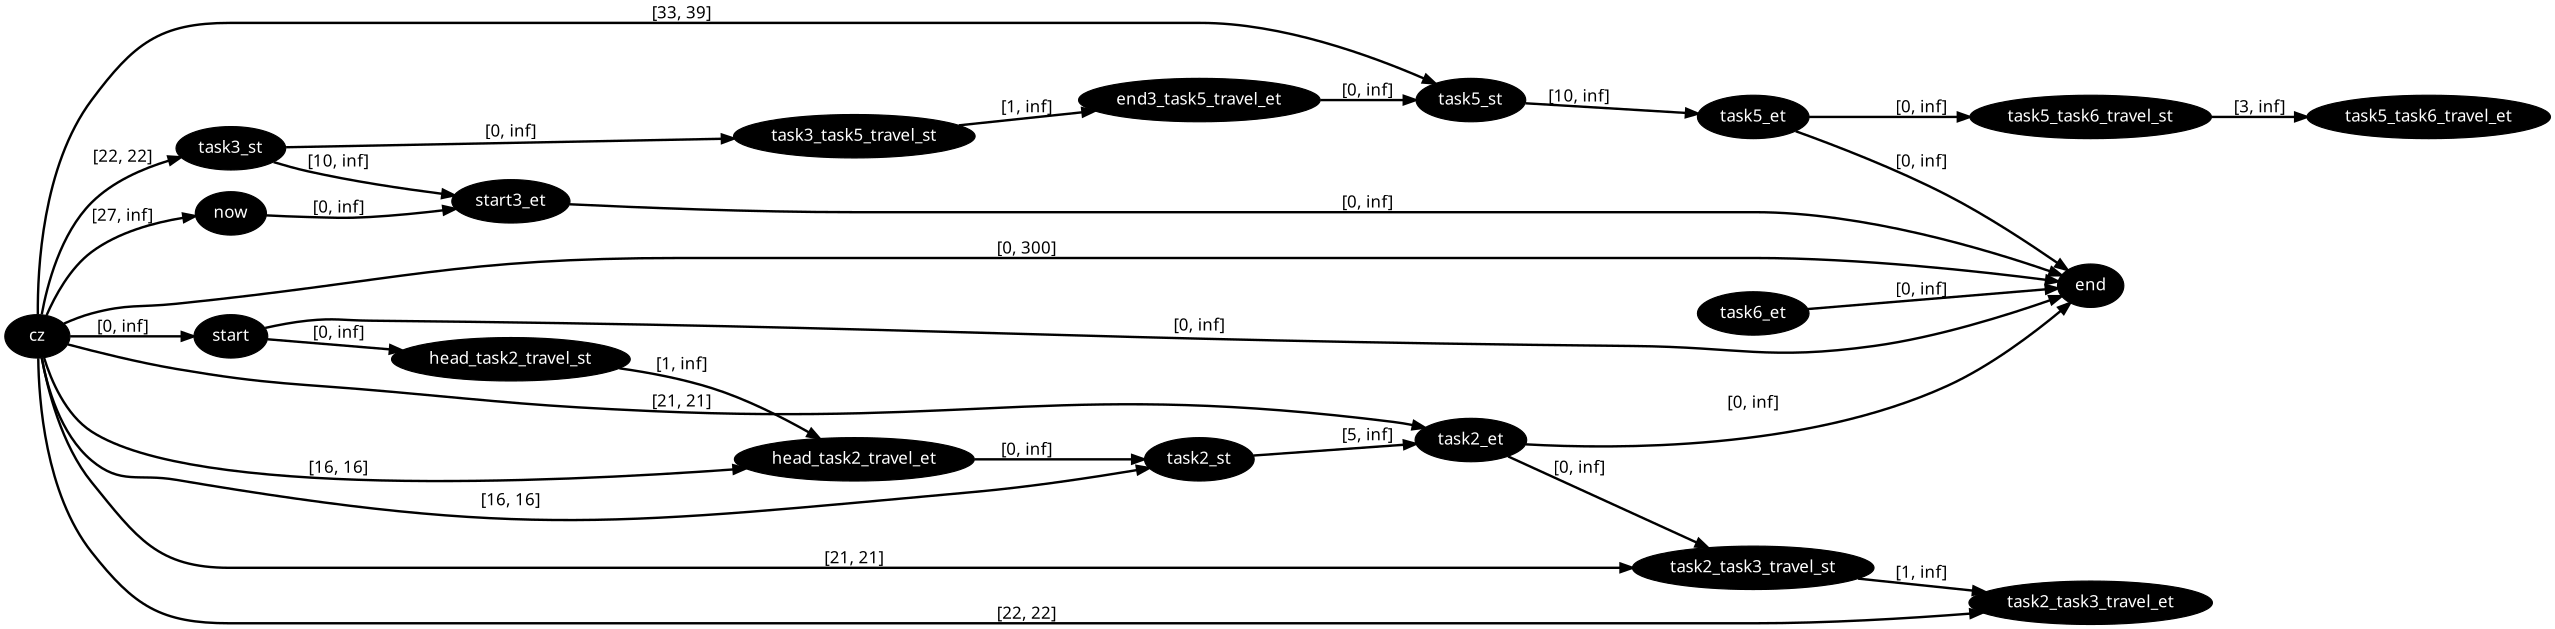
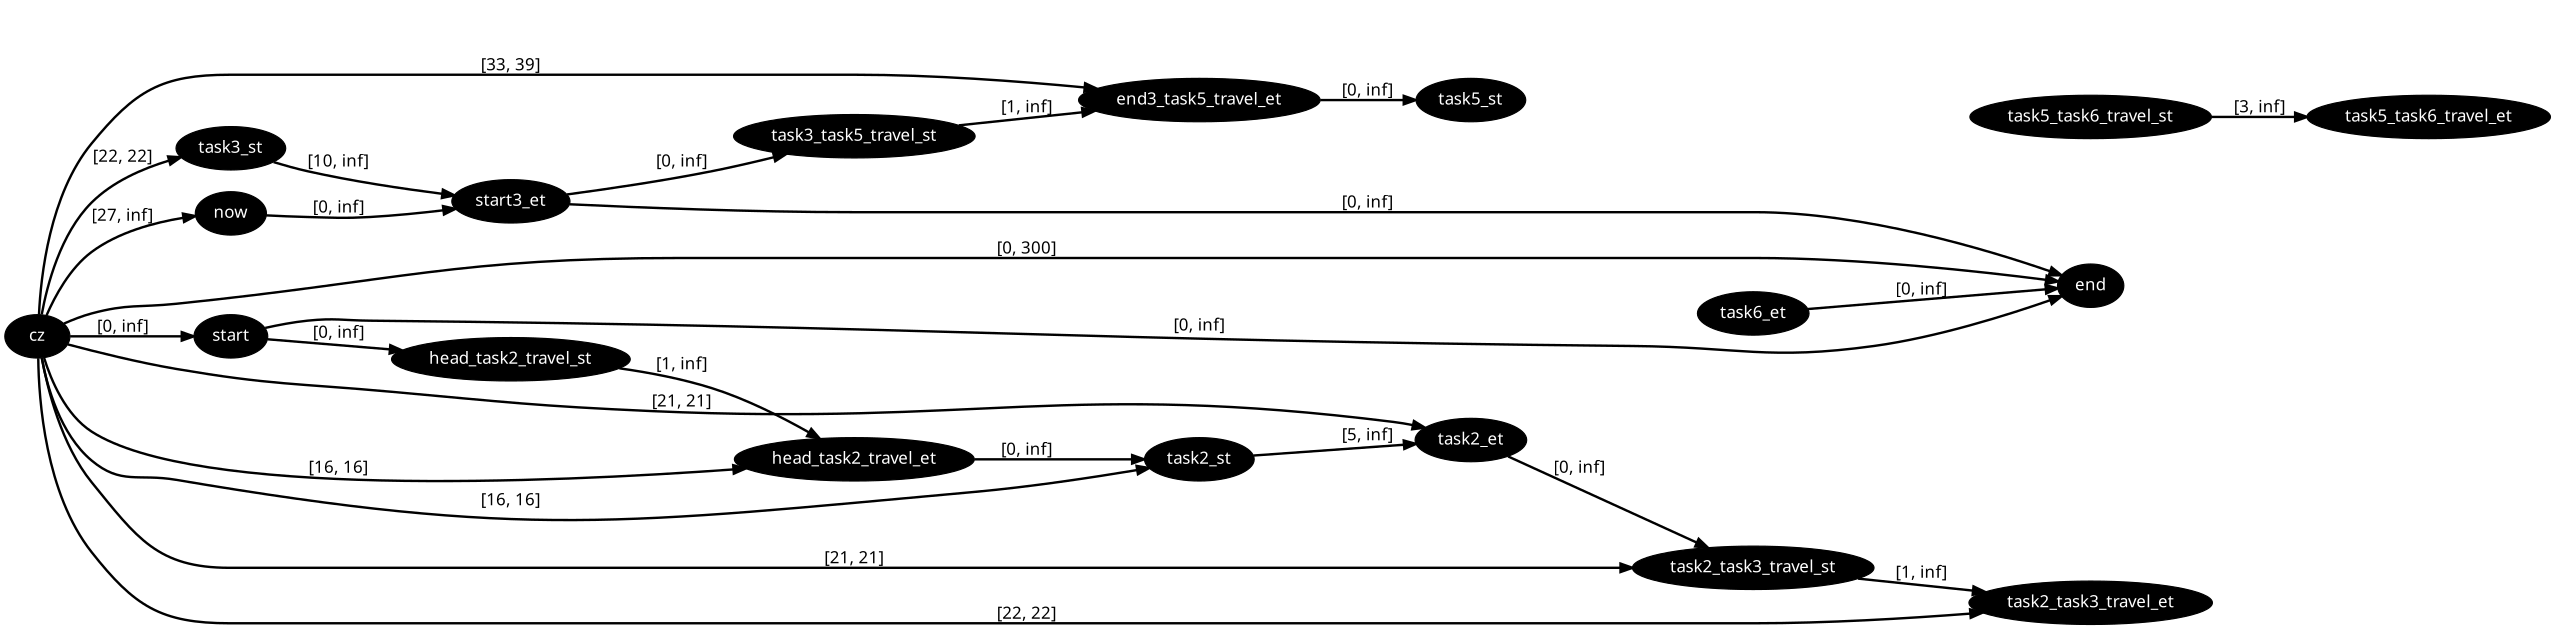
(635, 23) -> (486, 75)
(1753, 117) -> none
(504, 143) -> (671, 179)
(1807, 428) -> none
